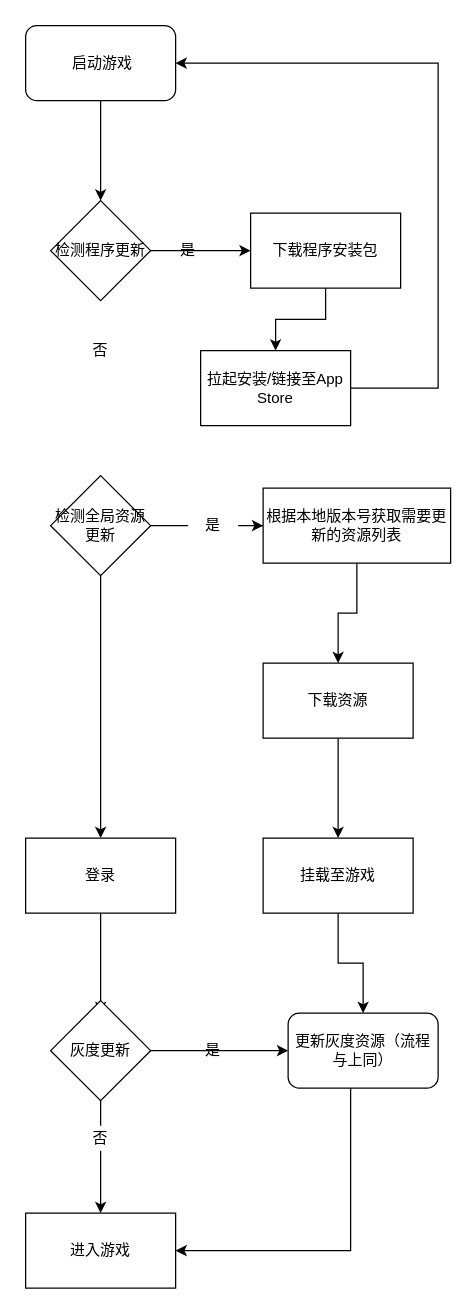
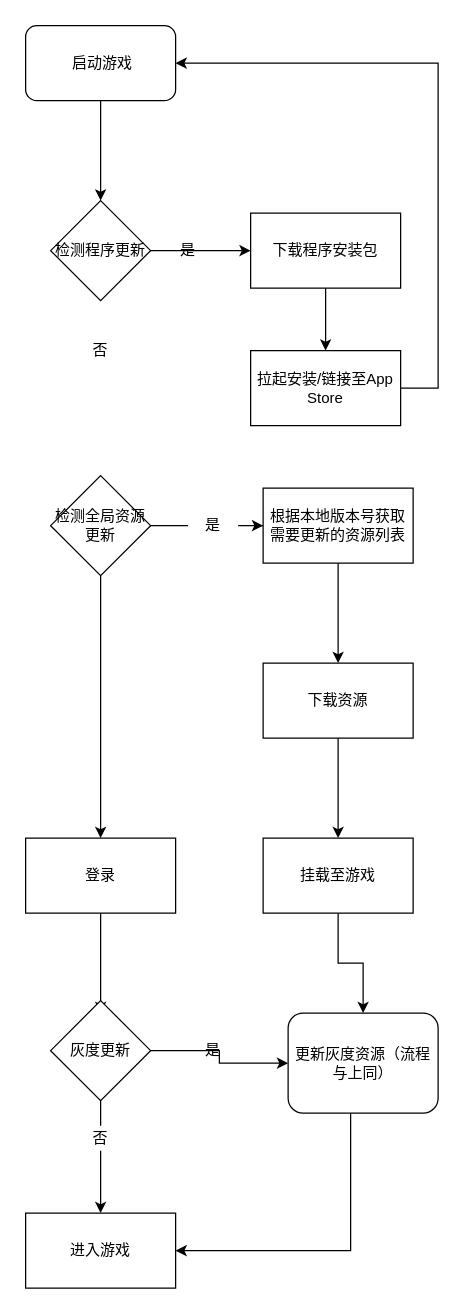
(276, 388) -> (326, 388)
(357, 526) -> (338, 526)
(363, 1051) -> (363, 1063)
